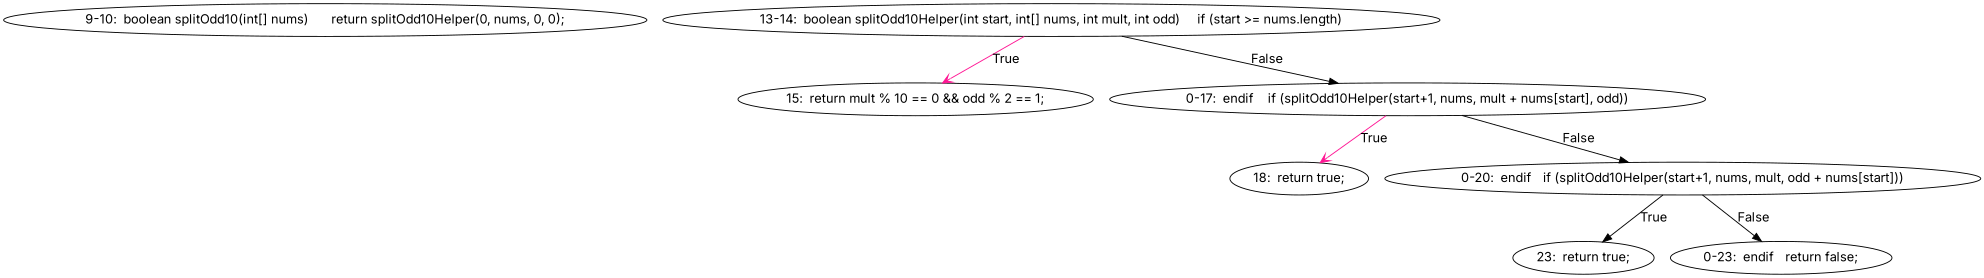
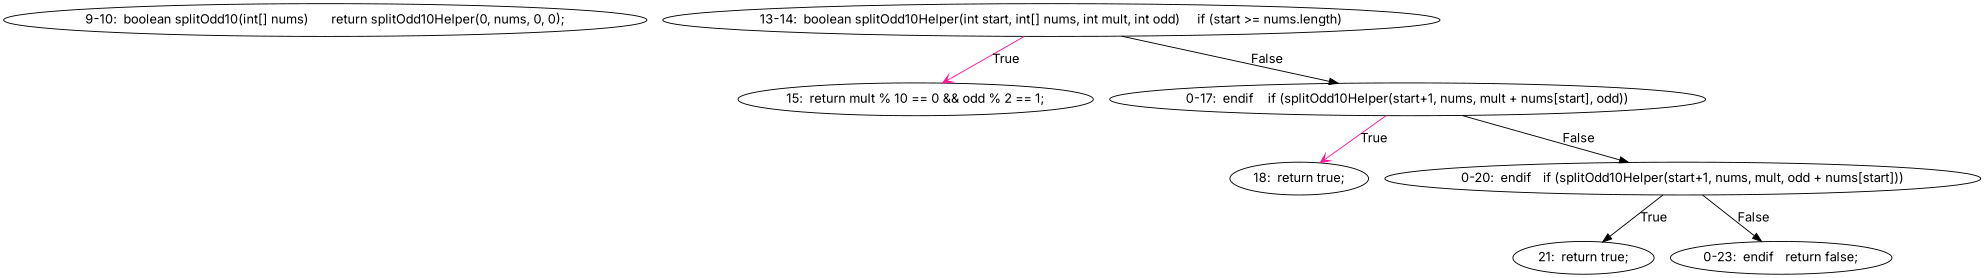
(1584, 258) -> (1584, 258)
